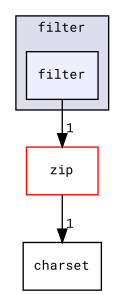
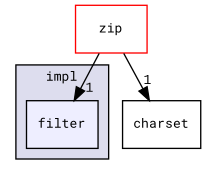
(62, 28) -> (62, 78)
(62, 118) -> (88, 74)
